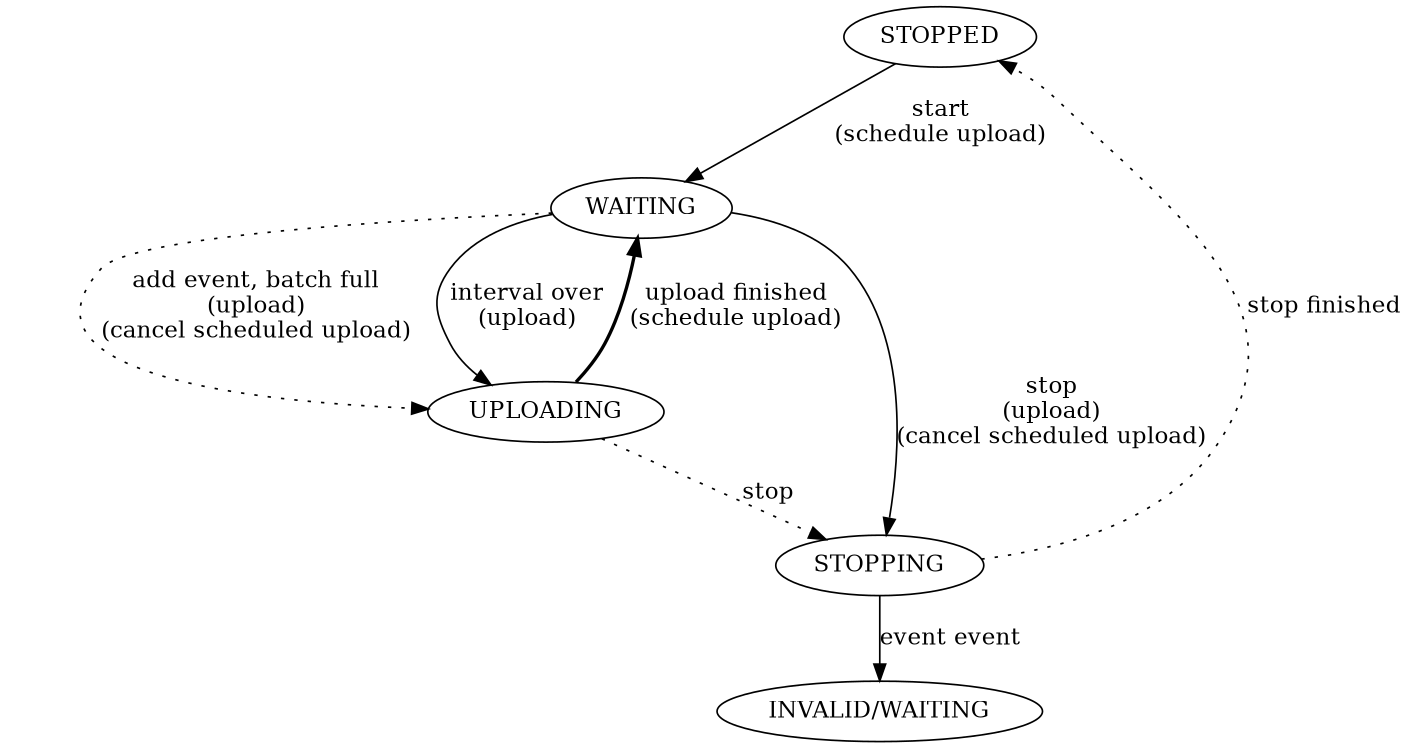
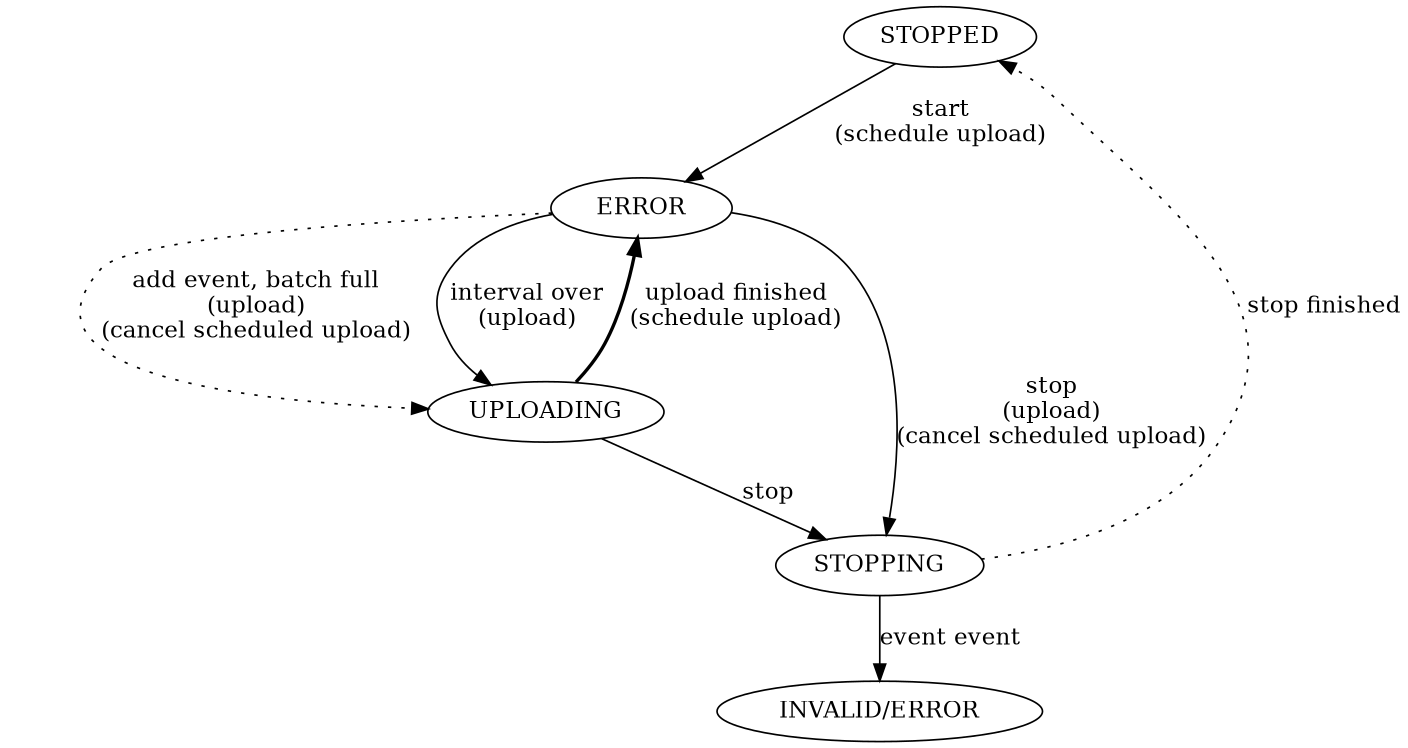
(642, 208) -> (642, 208)
(706, 486) -> (706, 486)
(880, 711) -> (880, 711)
